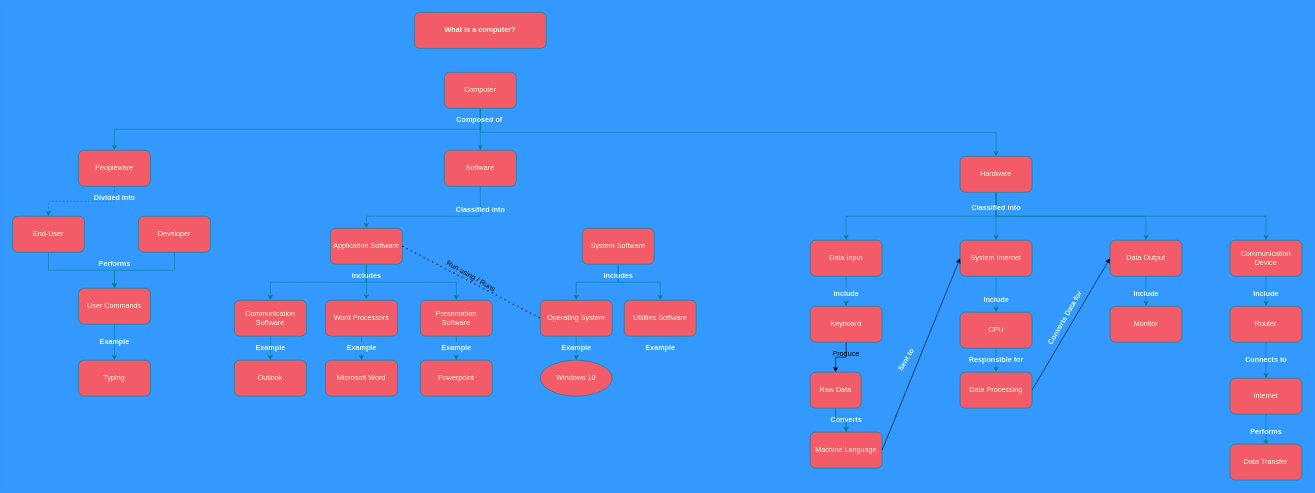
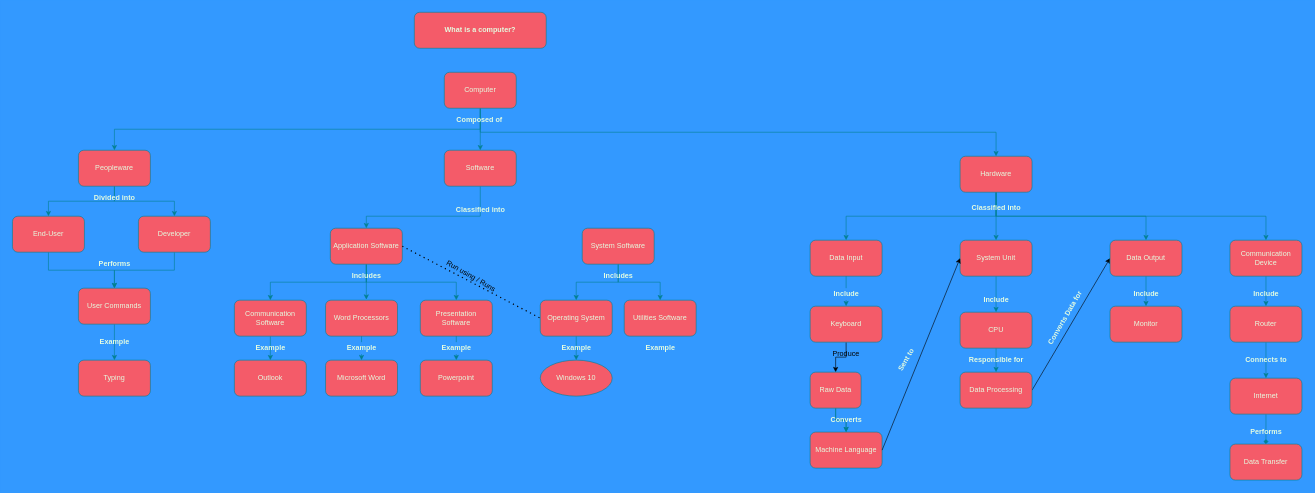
(75, 201) -> (75, 201)
none -> (174, 205)
(996, 258) -> (996, 258)
